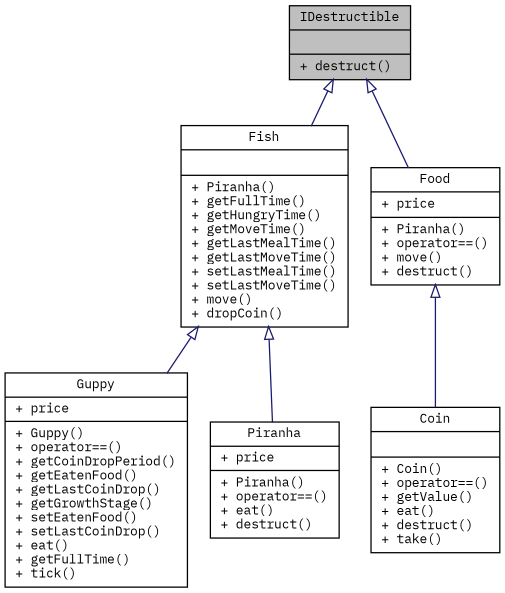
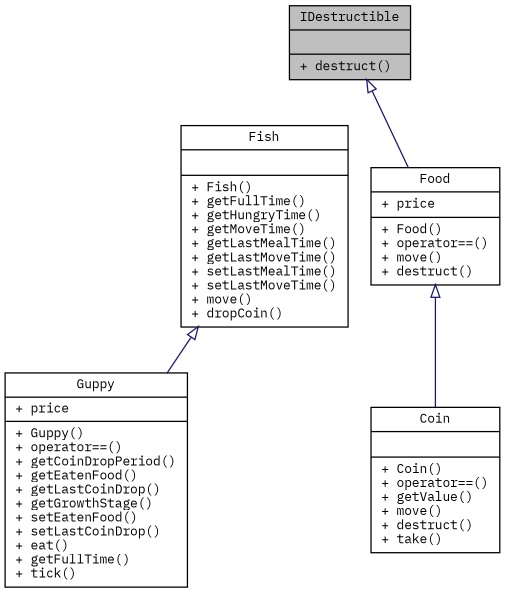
(319, 109) -> none
(234, 187) -> (222, 187)
(424, 229) -> (412, 229)
(275, 480) -> none
(409, 511) -> (412, 511)
